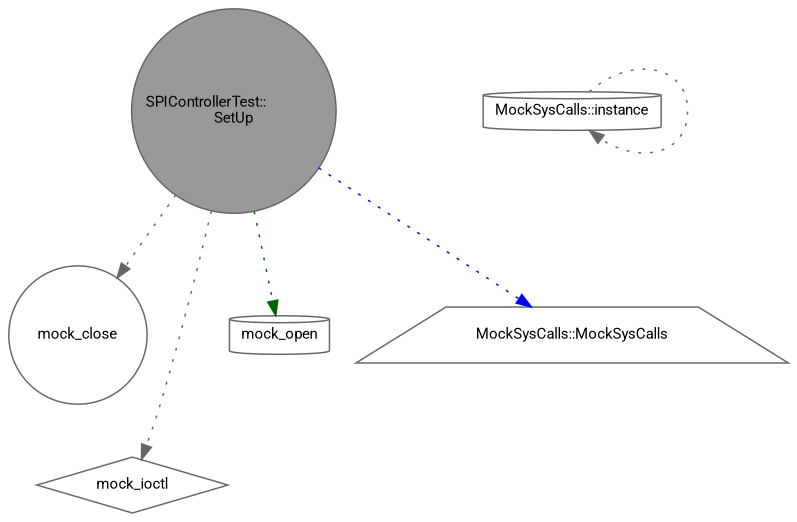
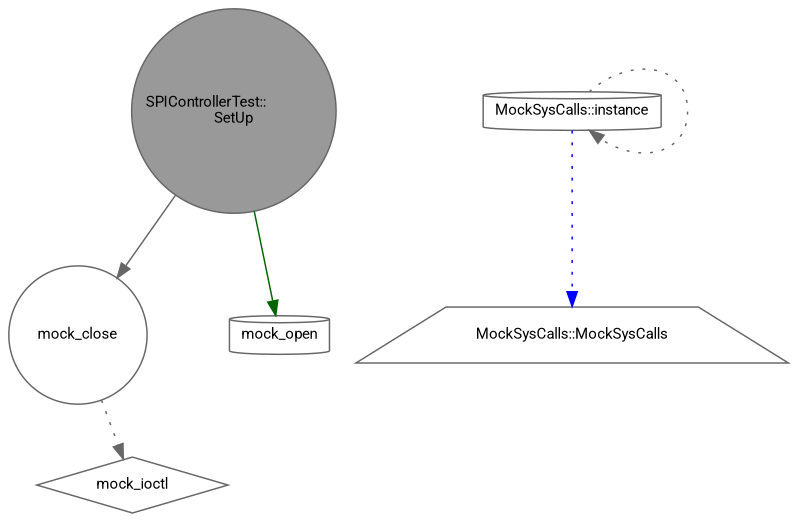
(151, 230) -> (151, 230)
(419, 233) -> (572, 211)
(263, 256) -> (263, 256)
(182, 329) -> (110, 423)
